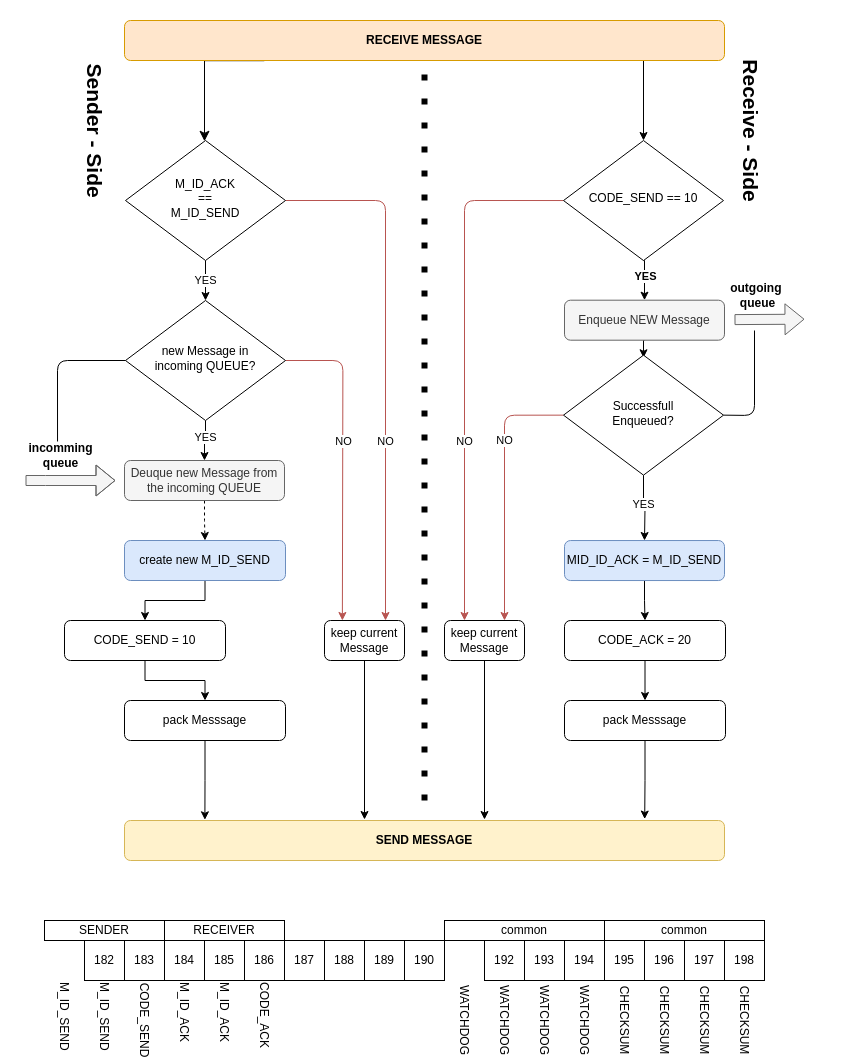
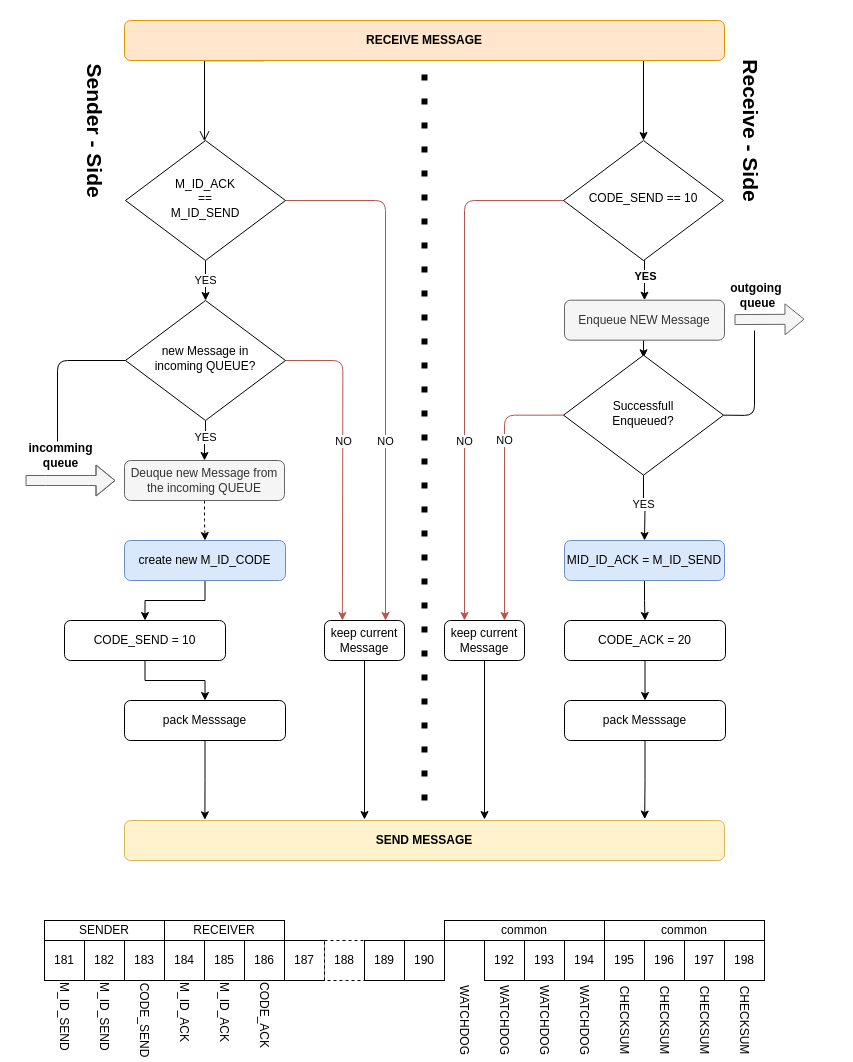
(205, 131) -> (205, 134)
(205, 561) -> (205, 561)
none -> (65, 961)
(345, 961) -> (345, 961)
